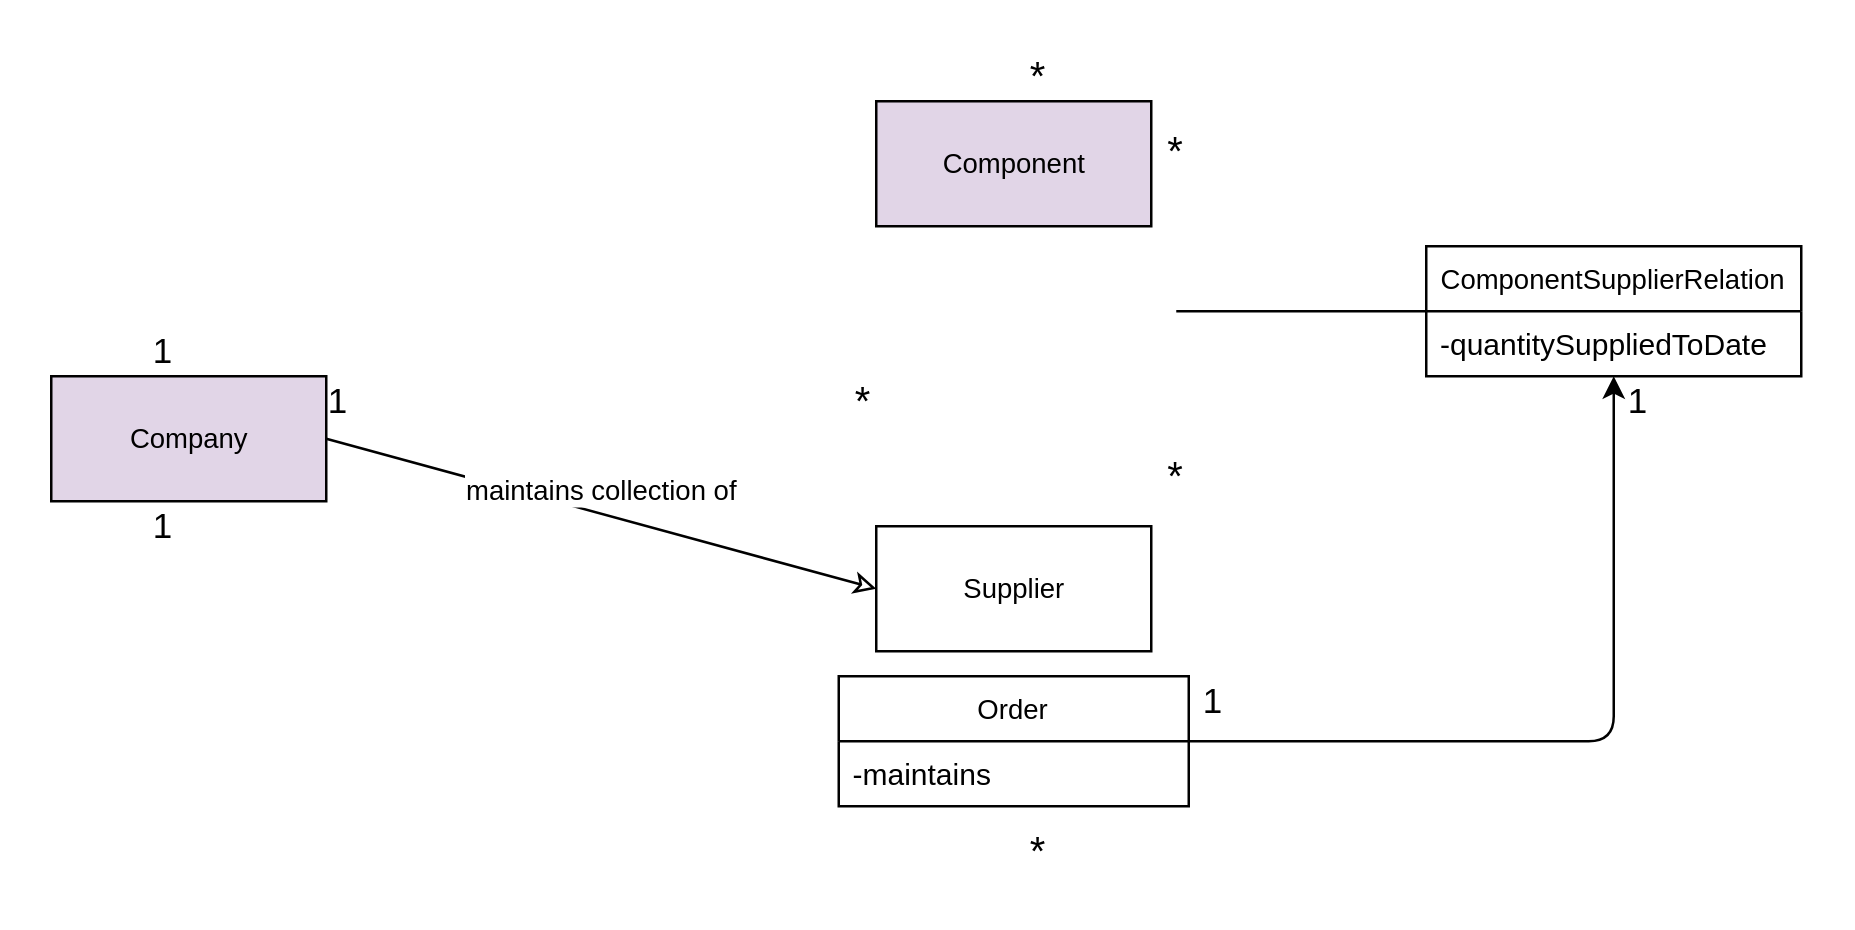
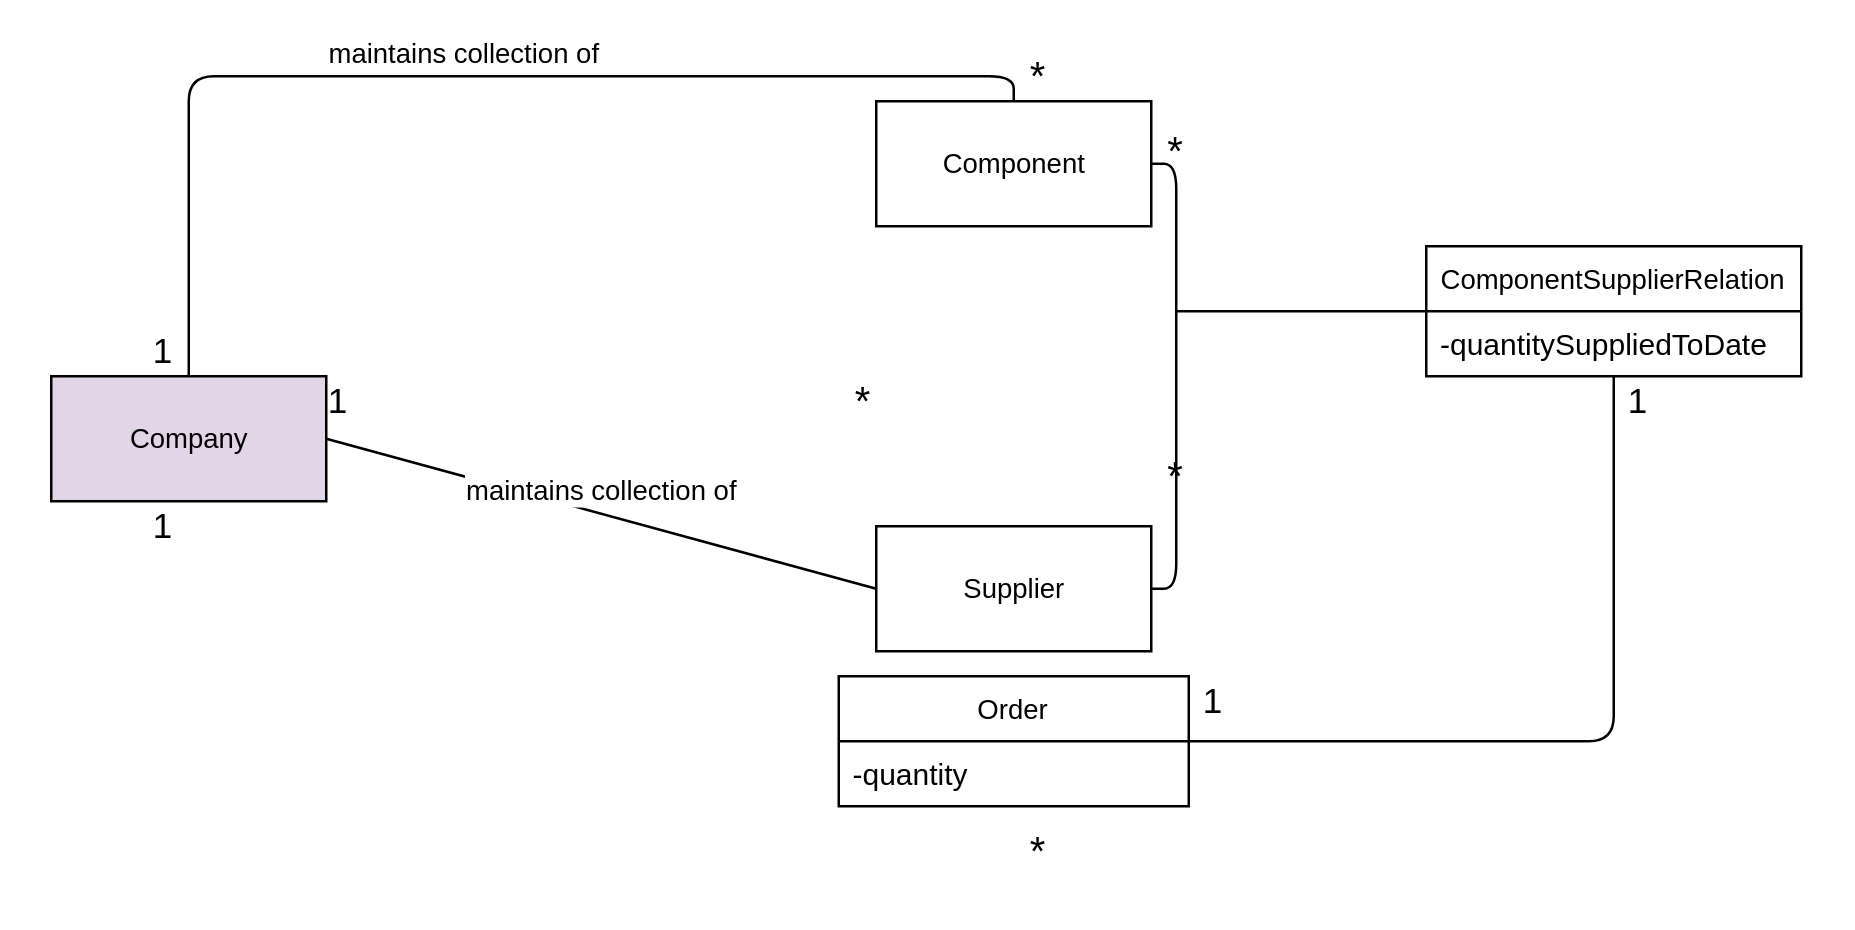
none -> (466, 76)
(1014, 164) -> (1014, 164)
(1614, 394) -> (1614, 387)
none -> (1176, 458)
(859, 584) -> (867, 586)
(929, 775) -> (924, 775)
